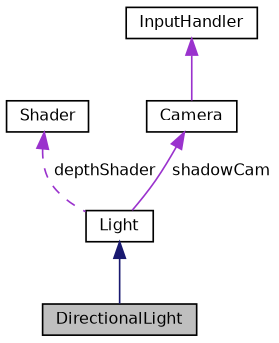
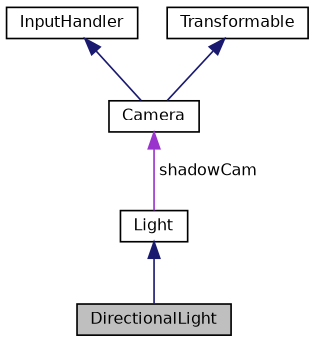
none -> (238, 23)
(192, 78) -> (119, 76)
(48, 116) -> none
